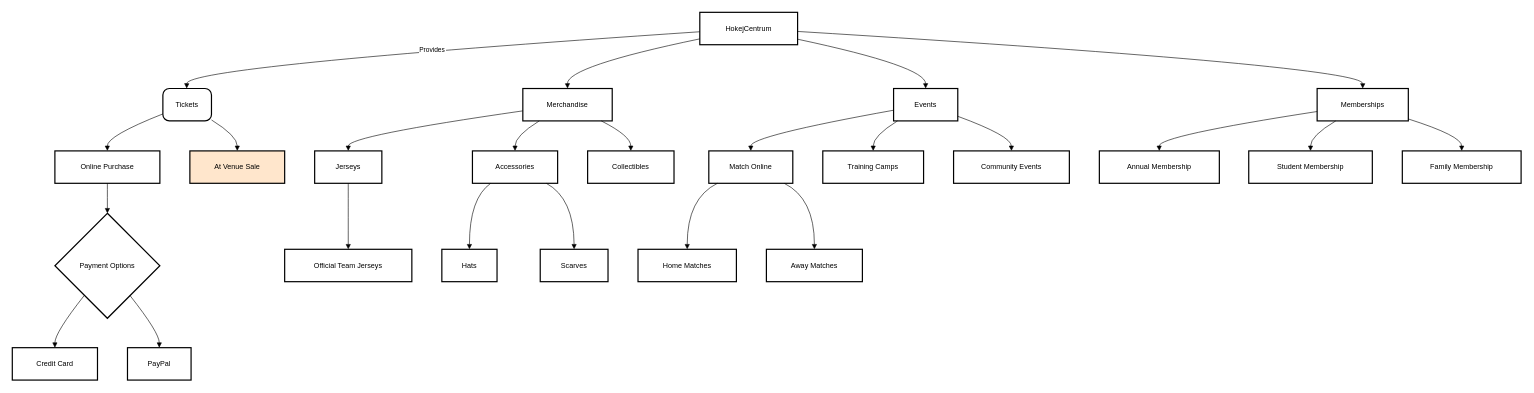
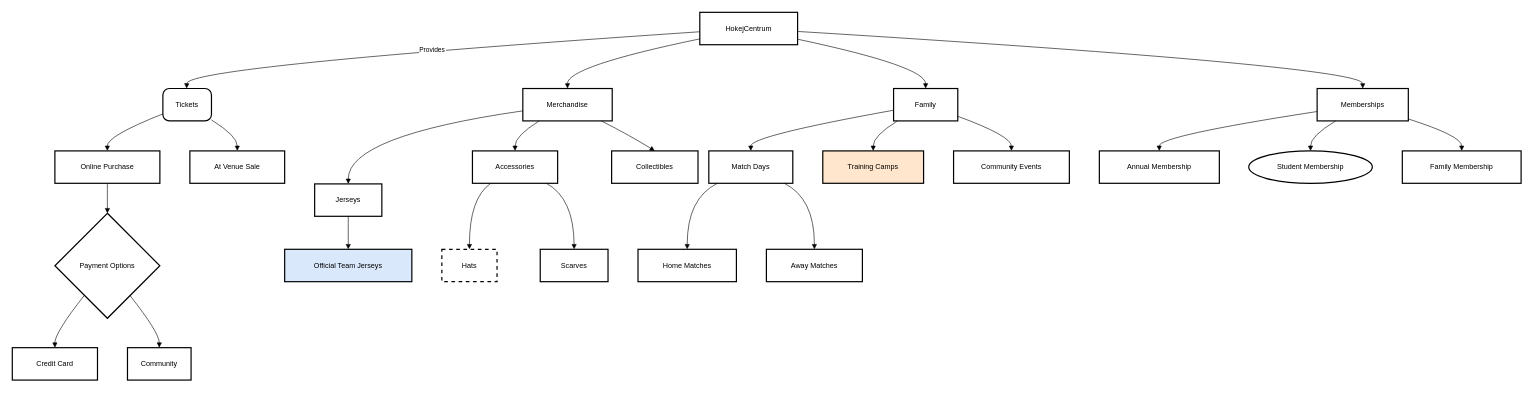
(926, 105) -> (926, 105)
(237, 167) -> (237, 167)
(348, 167) -> (348, 200)
(631, 167) -> (655, 167)
(751, 167) -> (751, 167)
(873, 167) -> (873, 167)
(1311, 167) -> (1311, 167)
(348, 266) -> (348, 266)
(470, 266) -> (470, 266)
(159, 364) -> (159, 364)
